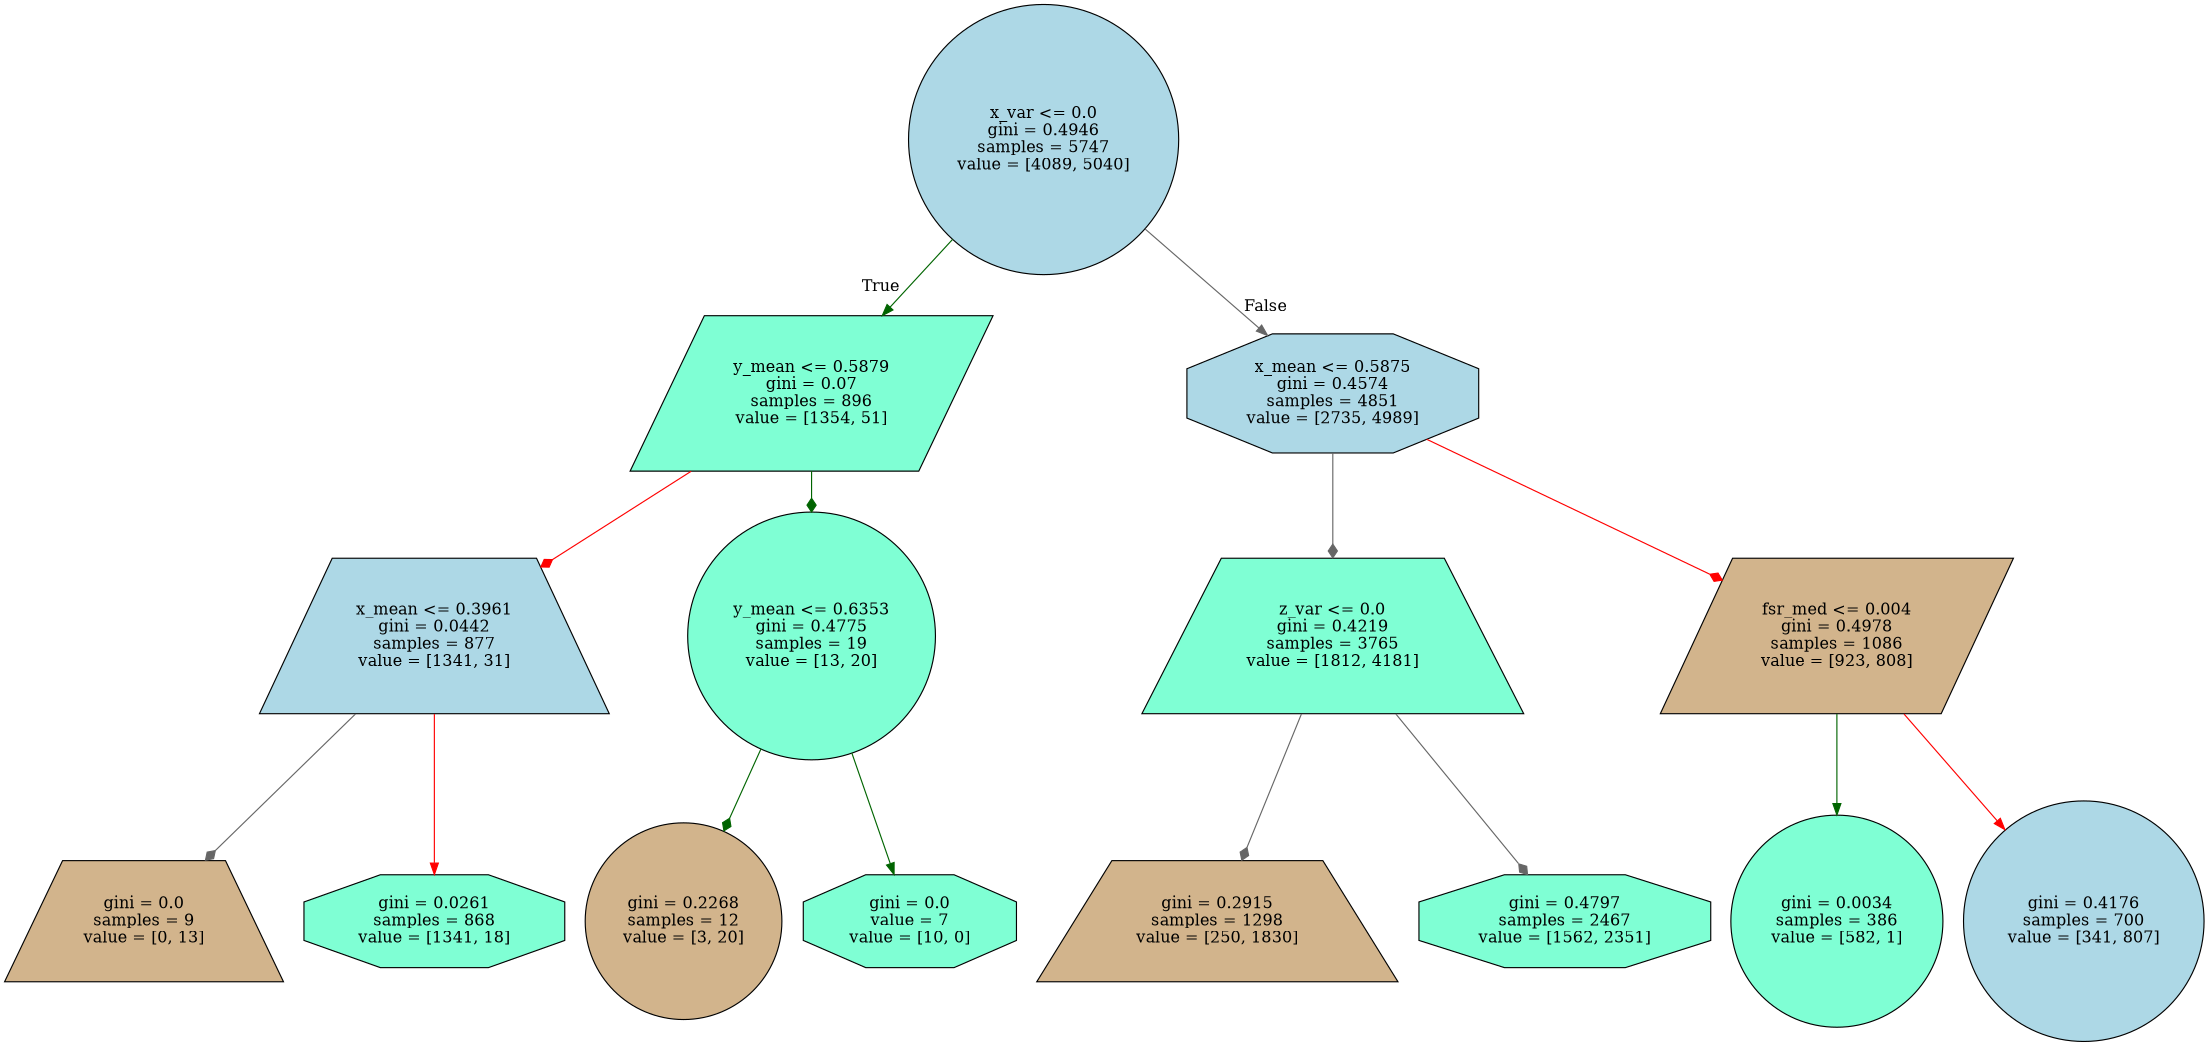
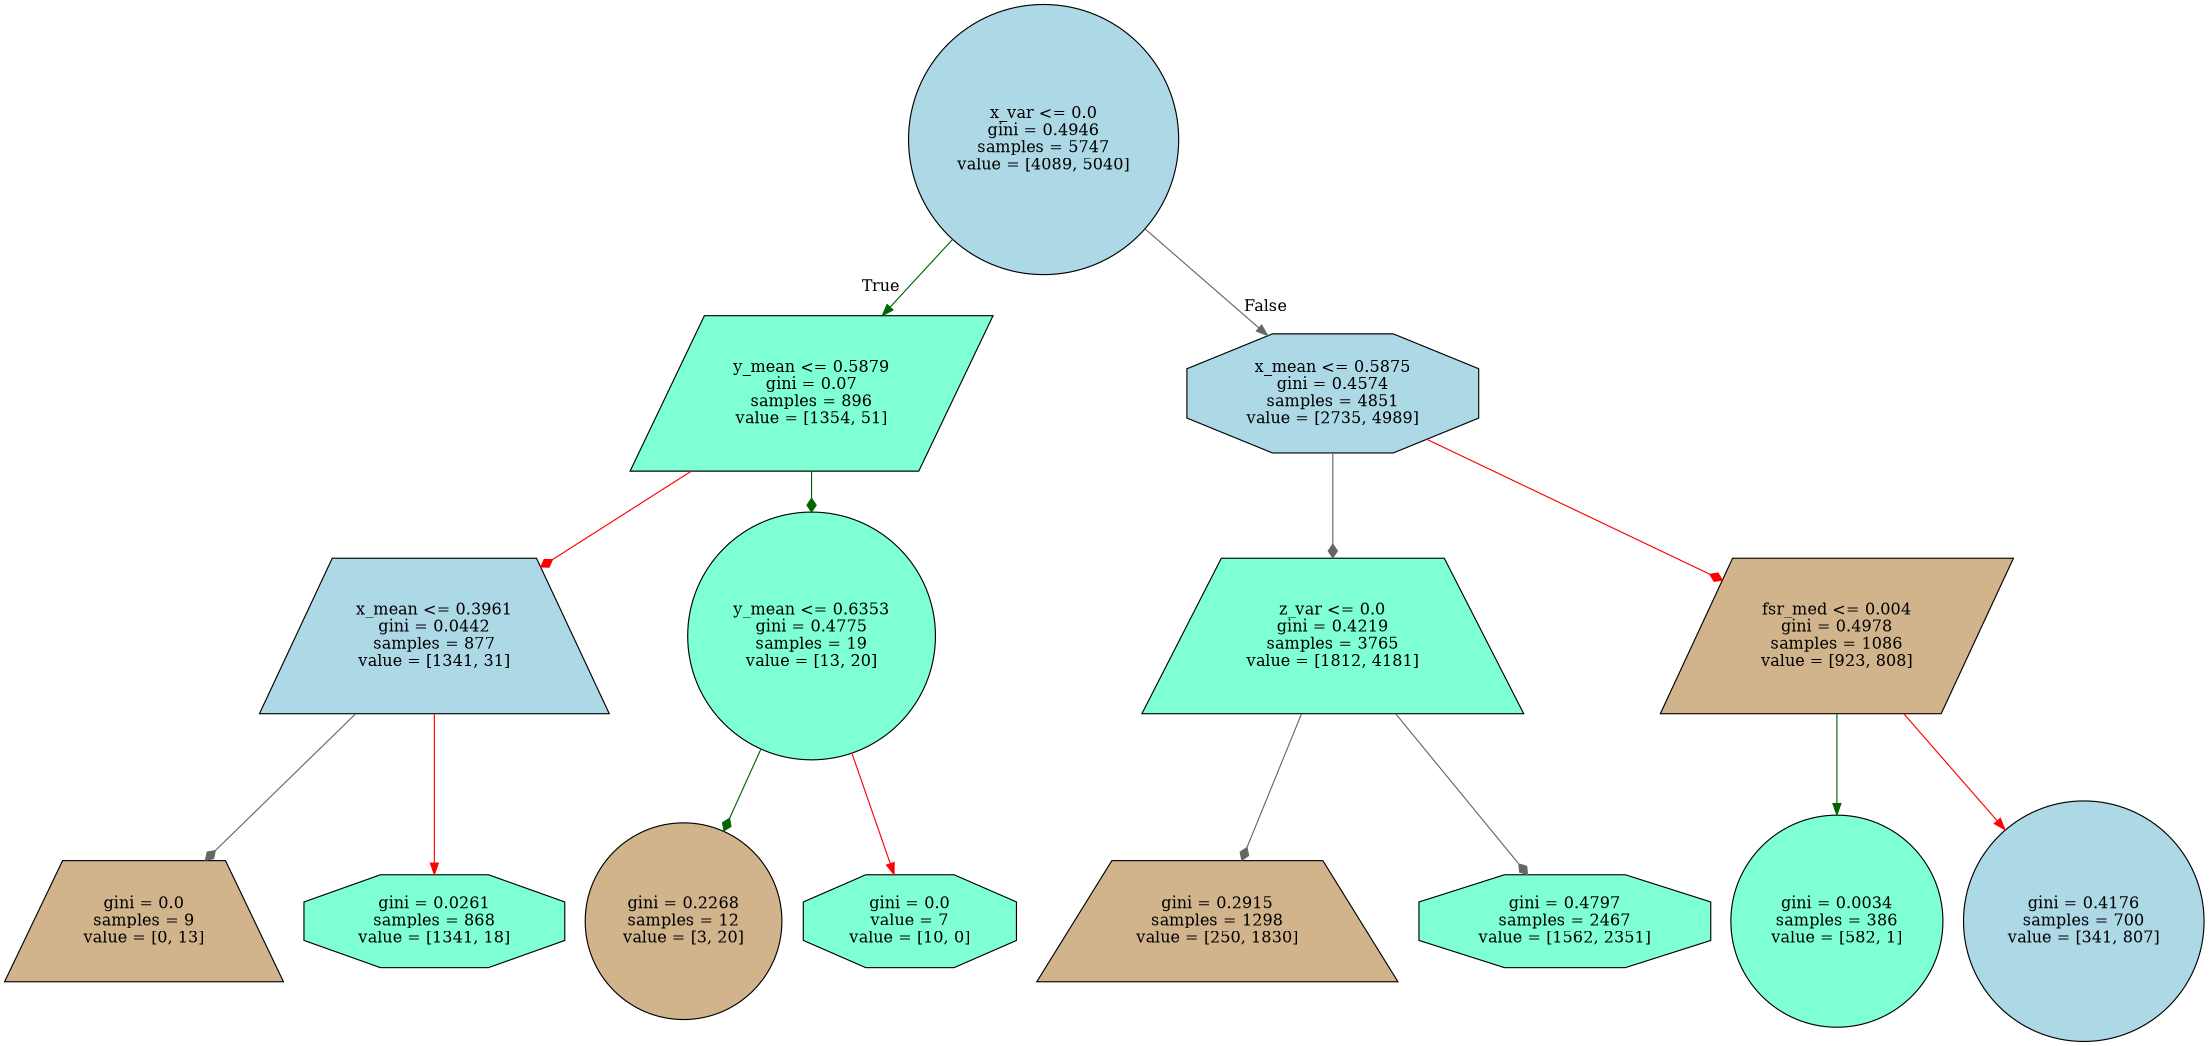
(871, 808) -> (871, 808)
